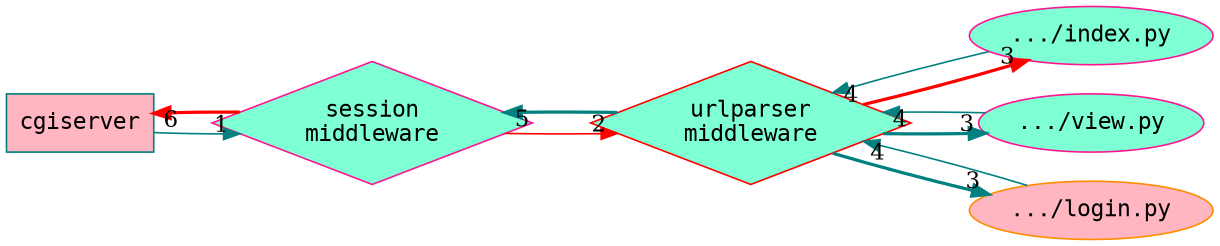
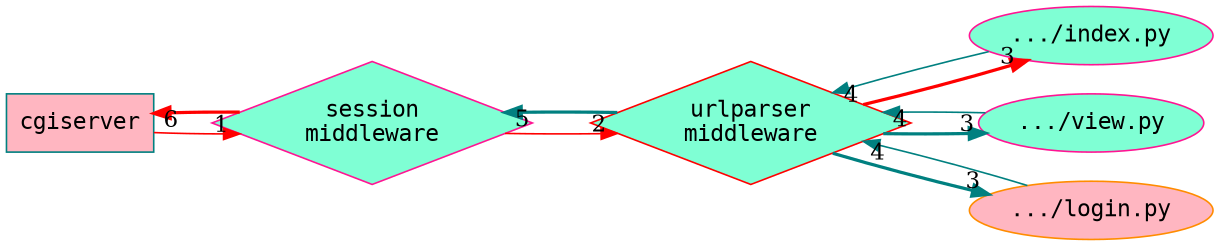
(188, 134) -> (188, 134)
